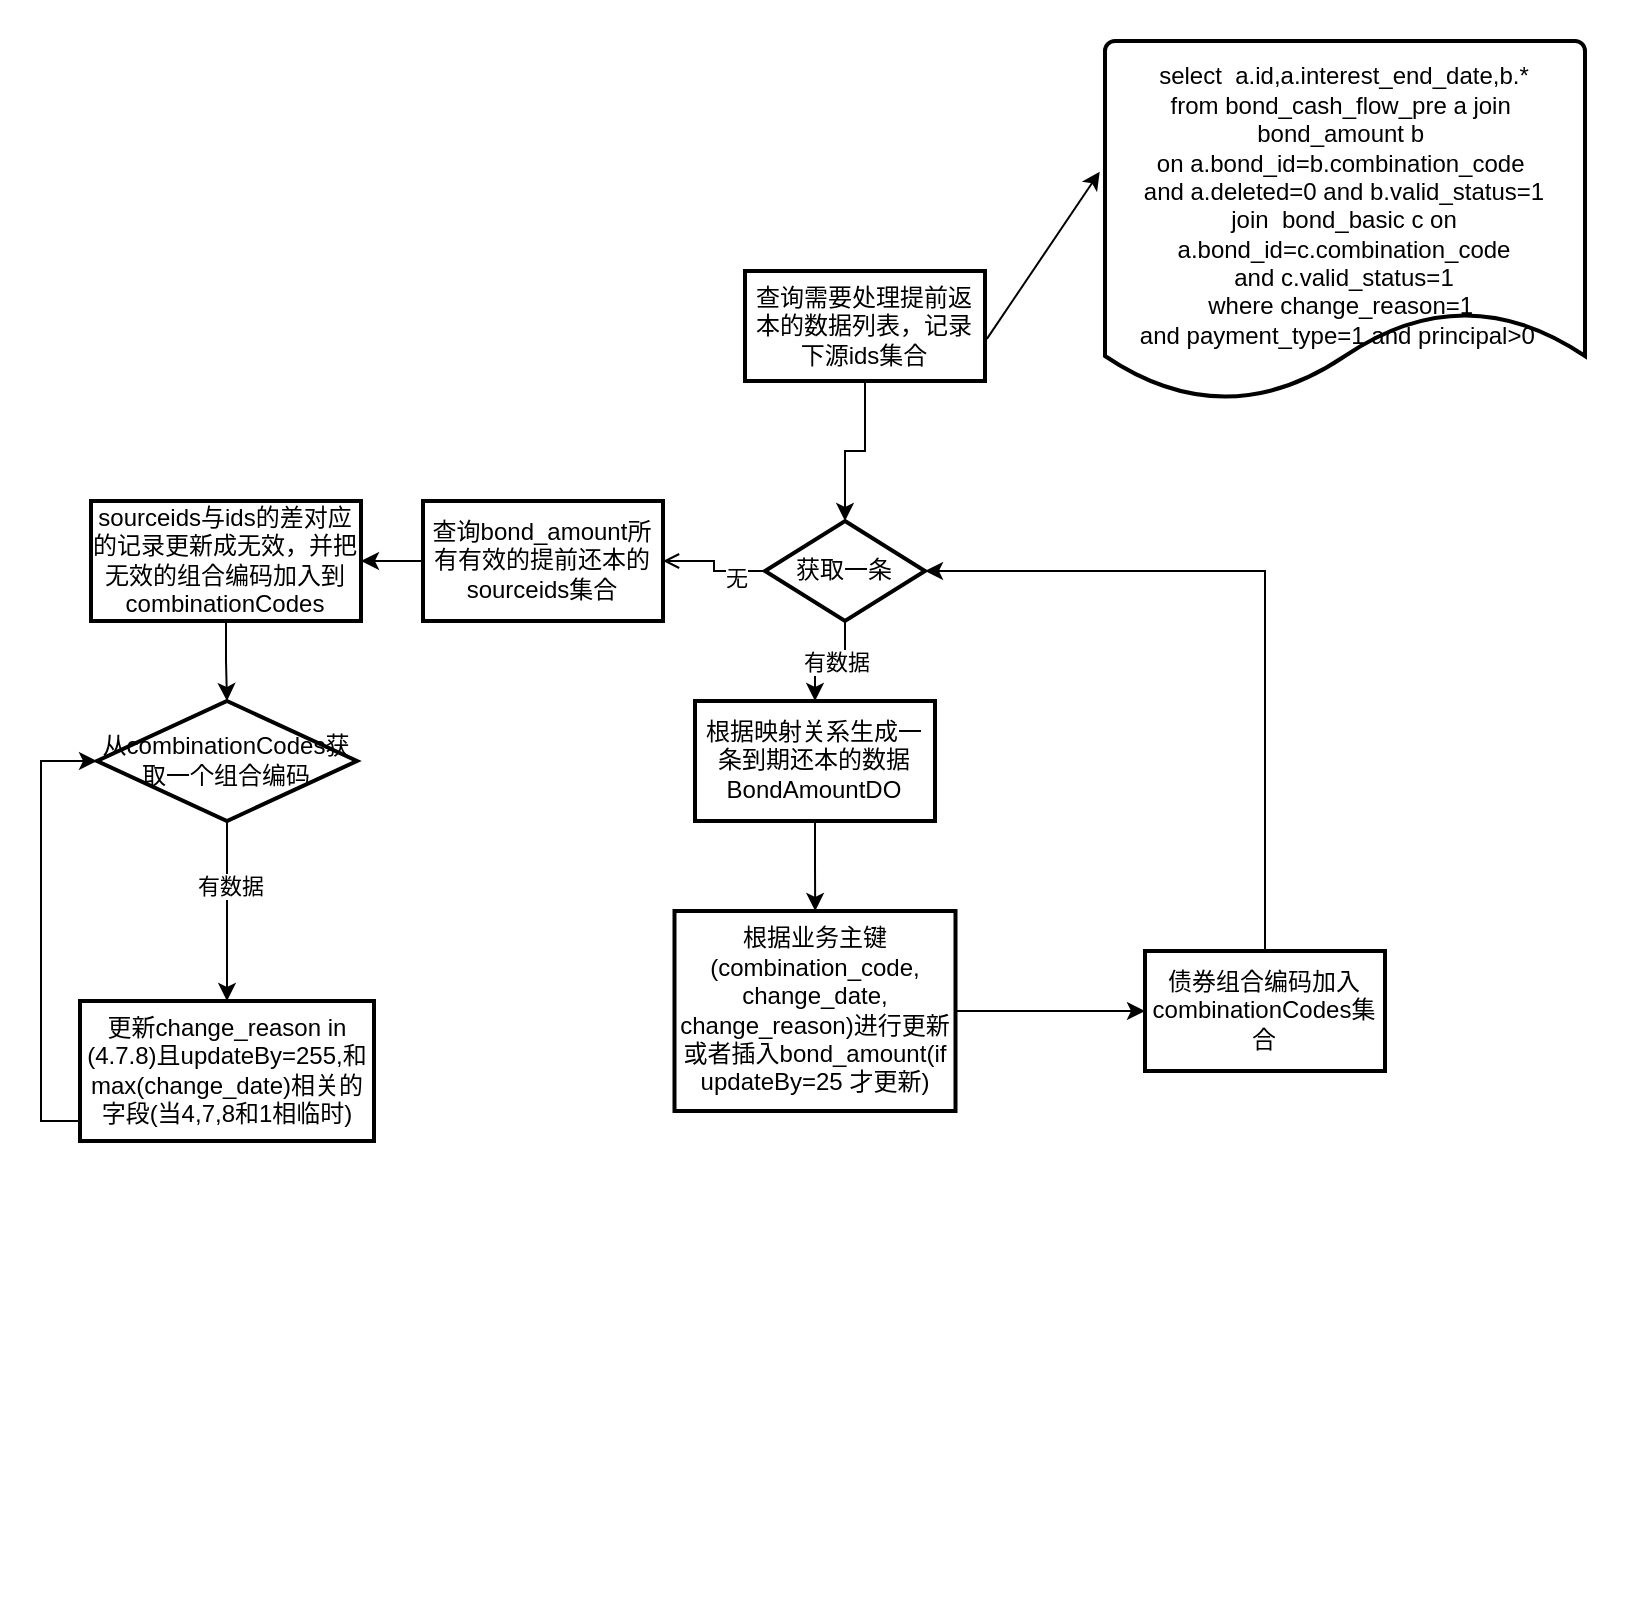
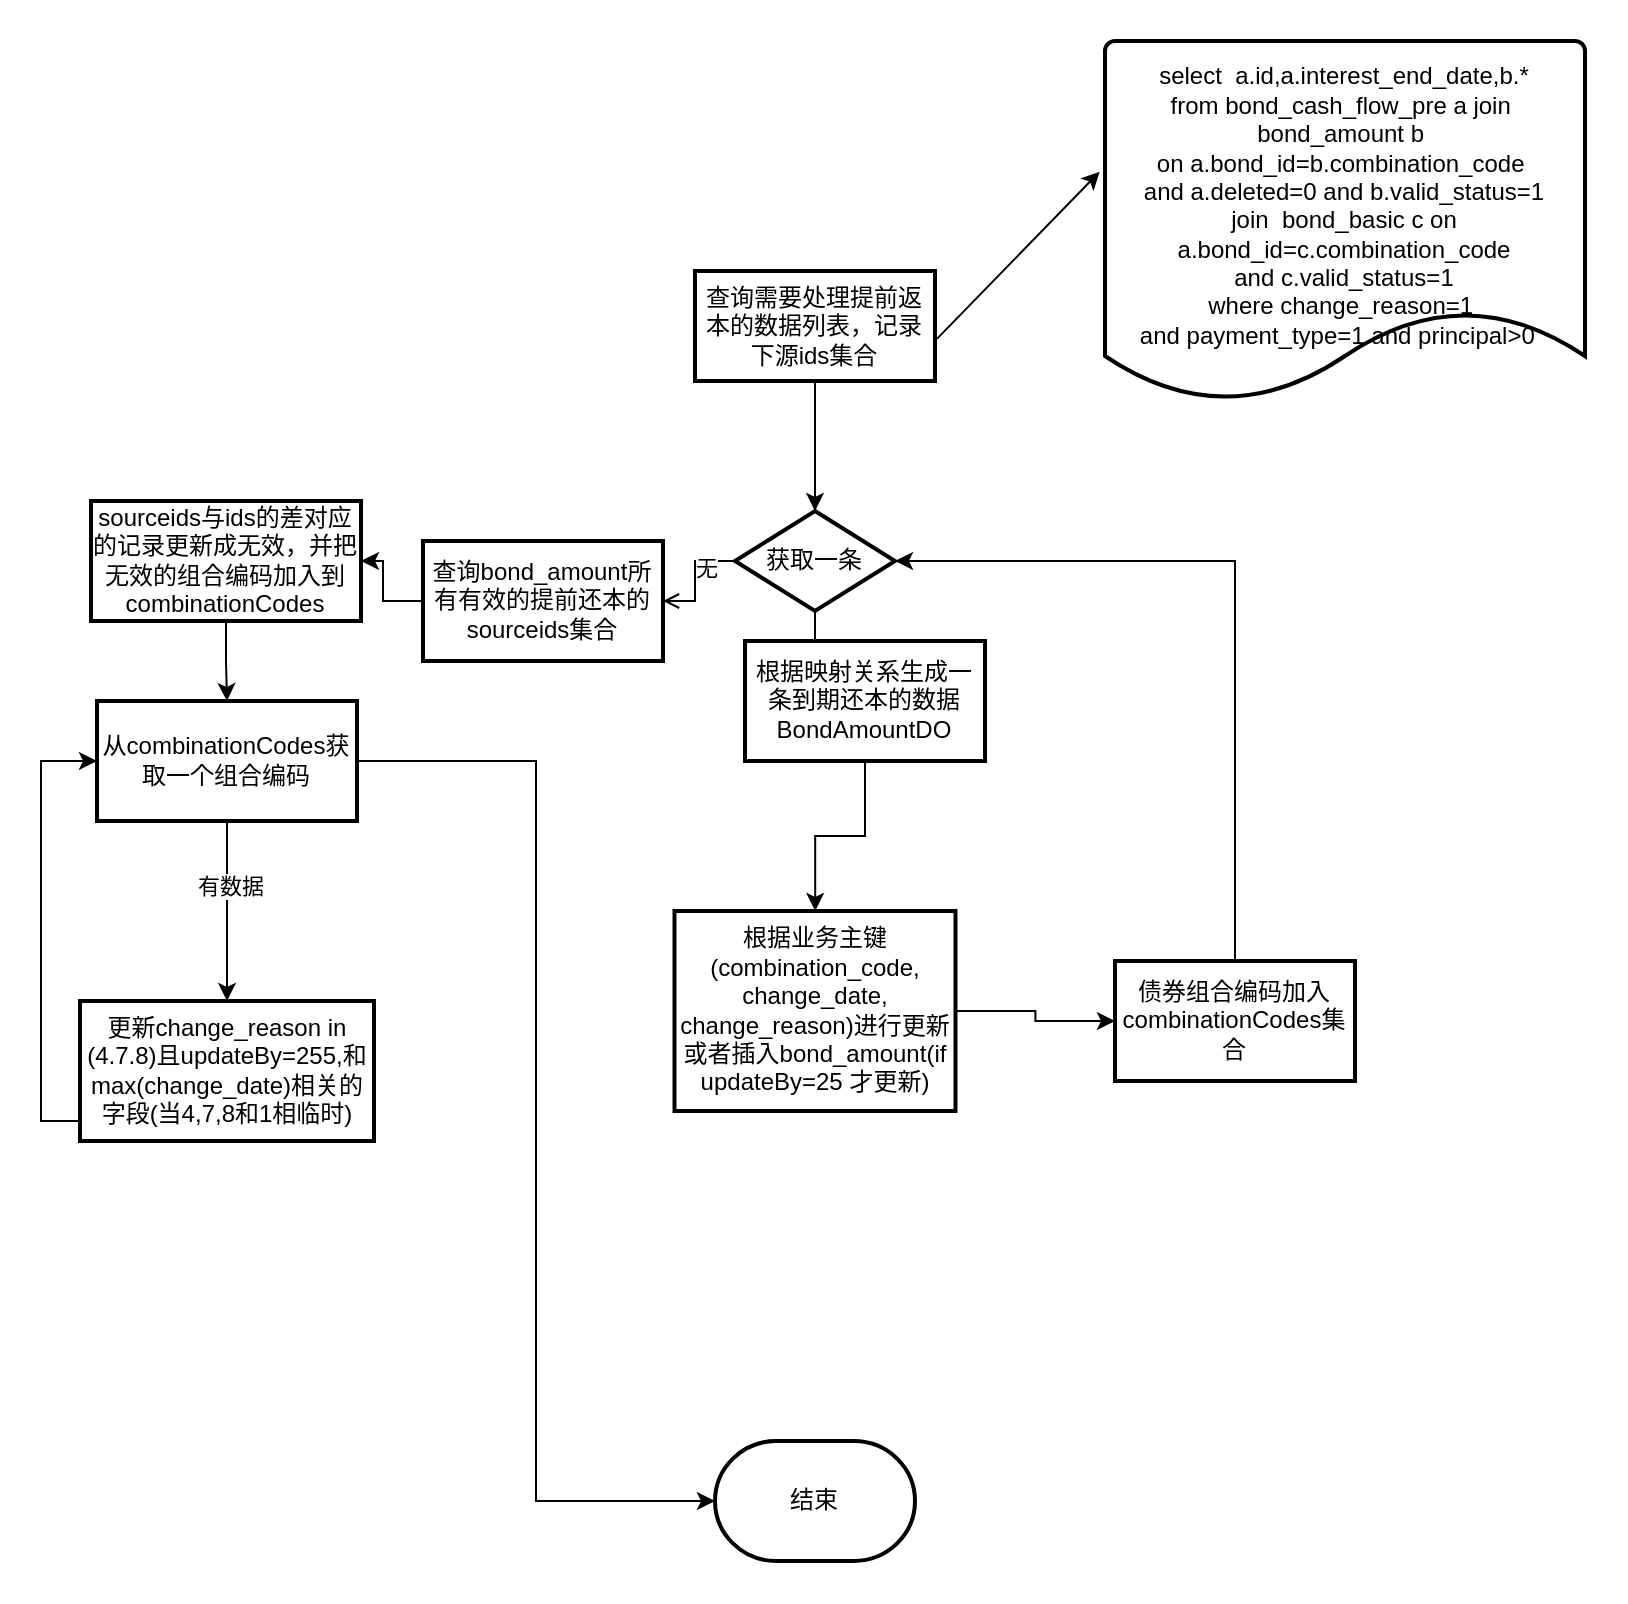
(865, 326) -> (815, 326)
(543, 561) -> (543, 601)
(845, 571) -> (815, 561)
(227, 761) -> (227, 761)
(815, 761) -> (865, 701)
(1265, 1011) -> (1235, 1021)
none -> (536, 1124)
none -> (815, 1501)
